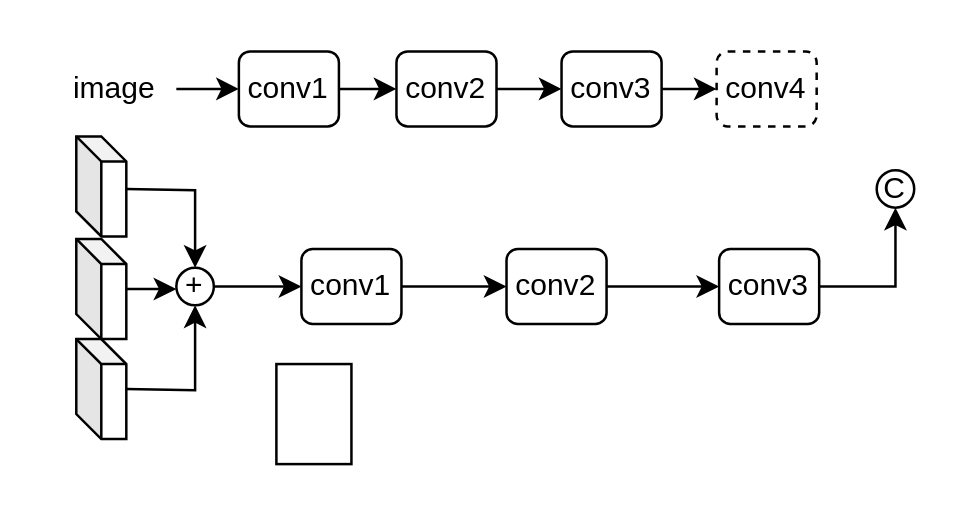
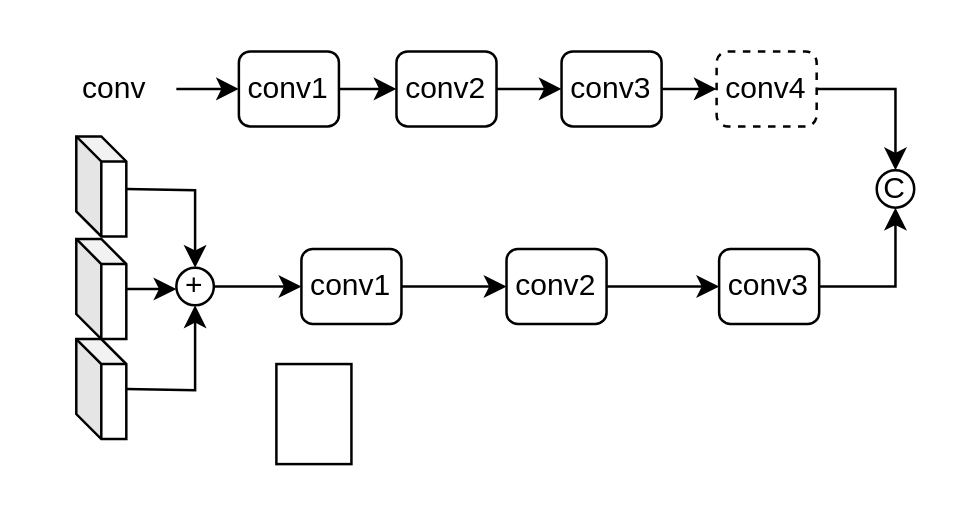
(115, 89) -> (115, 89)
none -> (888, 89)
